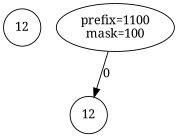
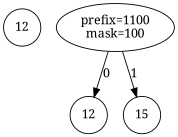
none -> (142, 115)
